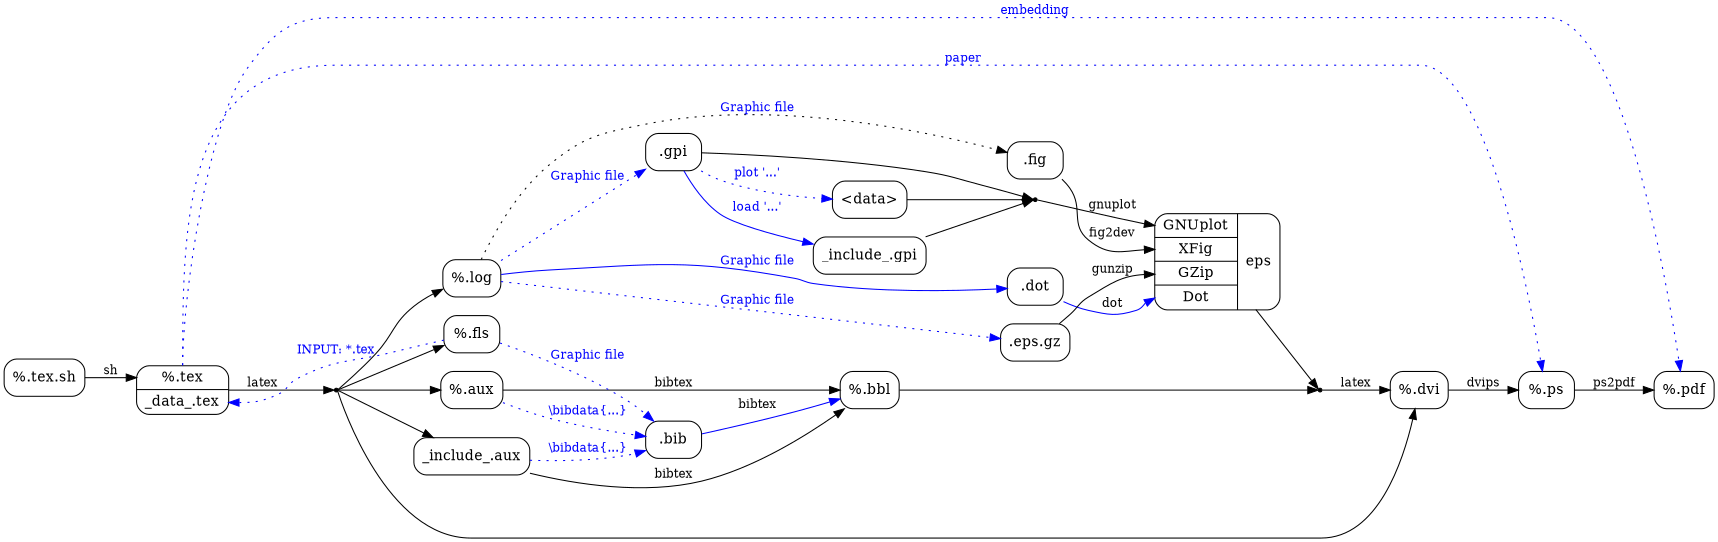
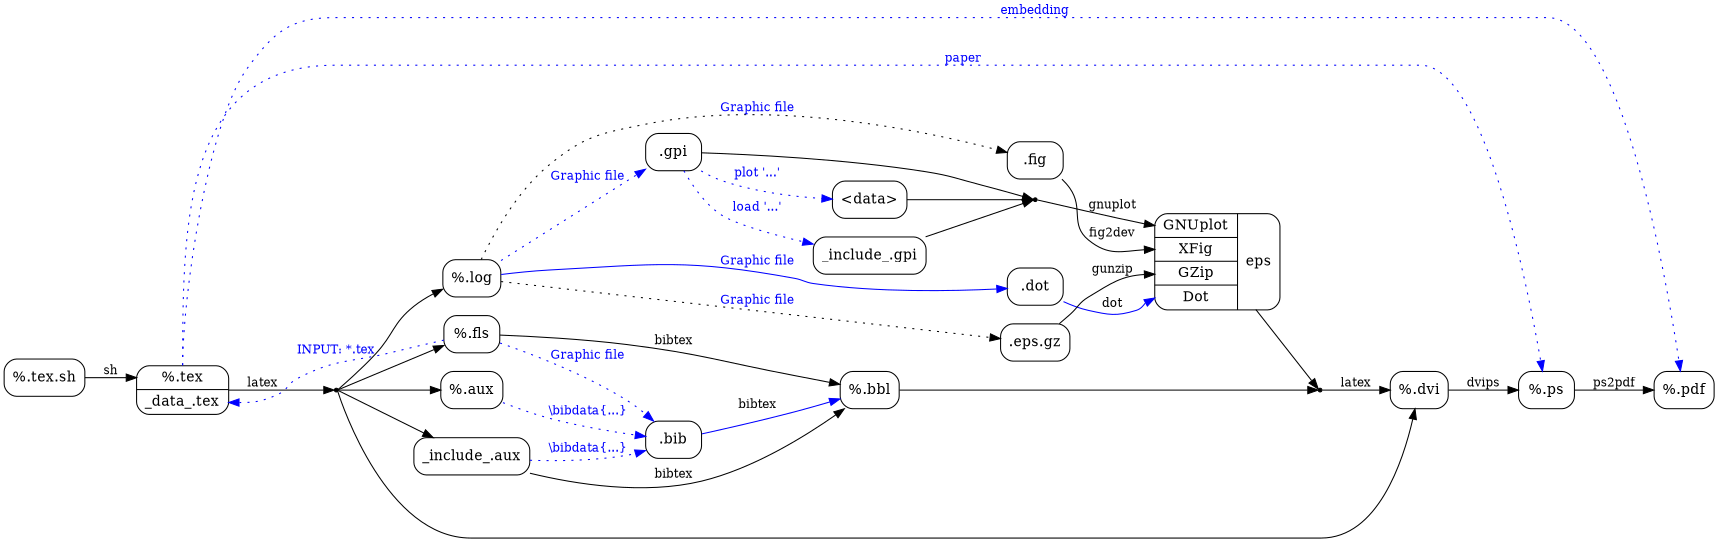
(734, 221) -> (734, 221)
(745, 309) -> (745, 309)
(666, 390) -> (666, 350)
